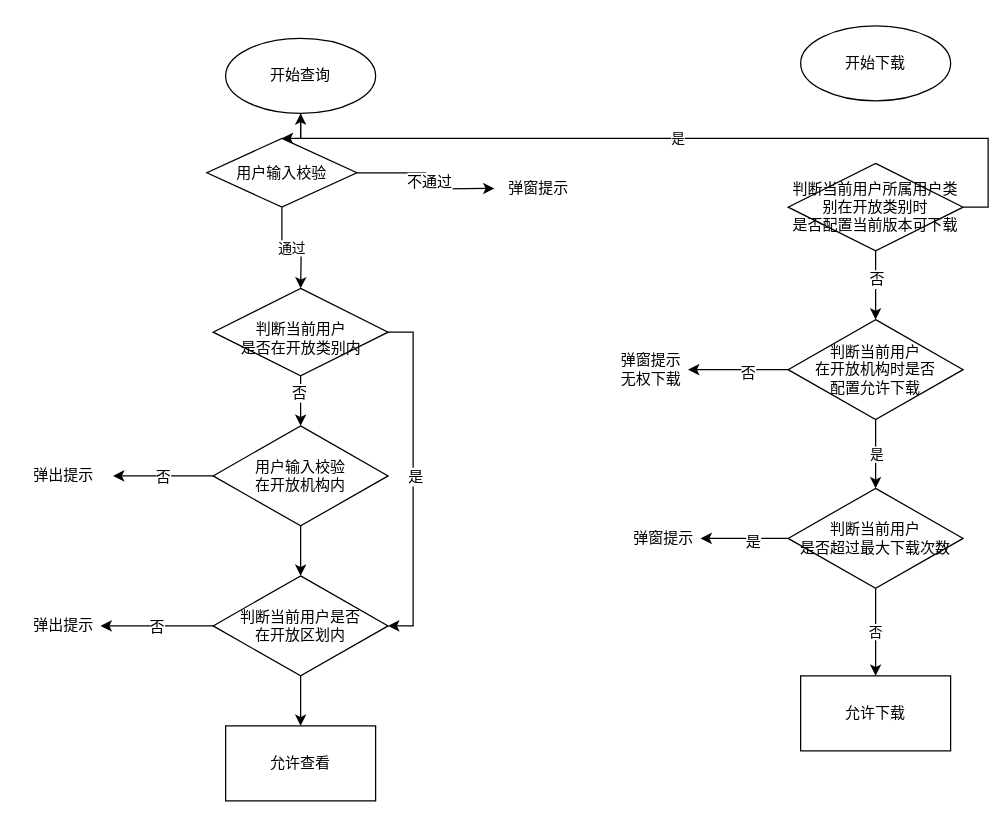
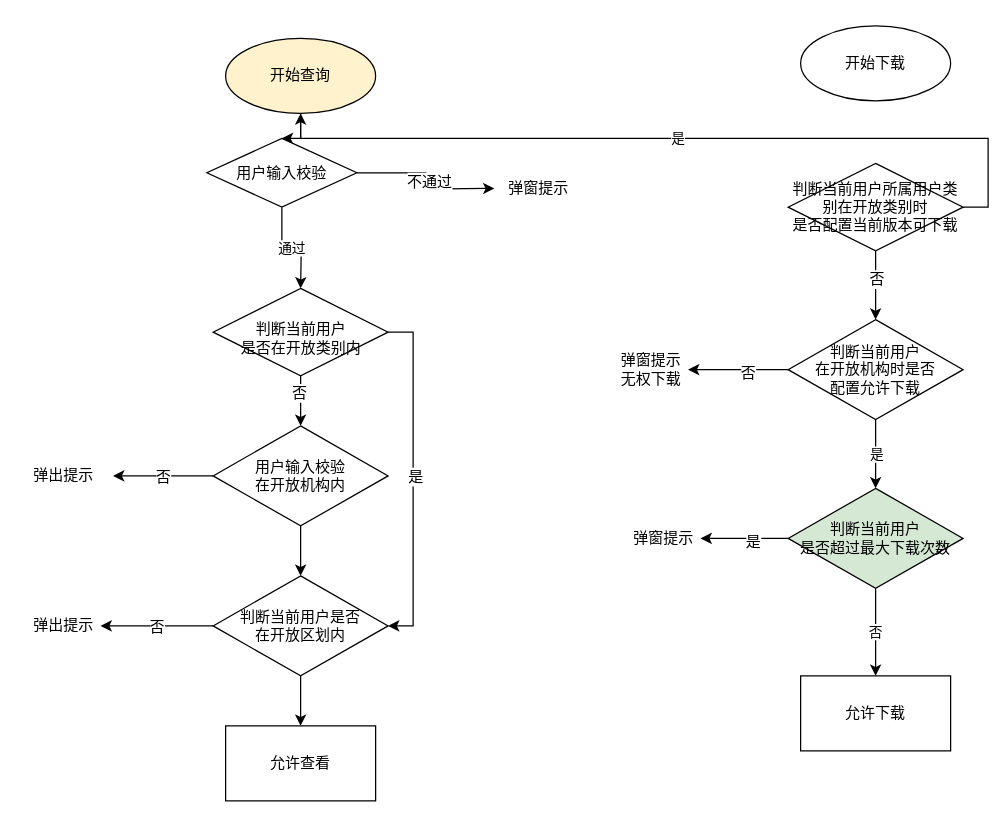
(301, 76) -> (301, 76)
(876, 538) -> (876, 538)
